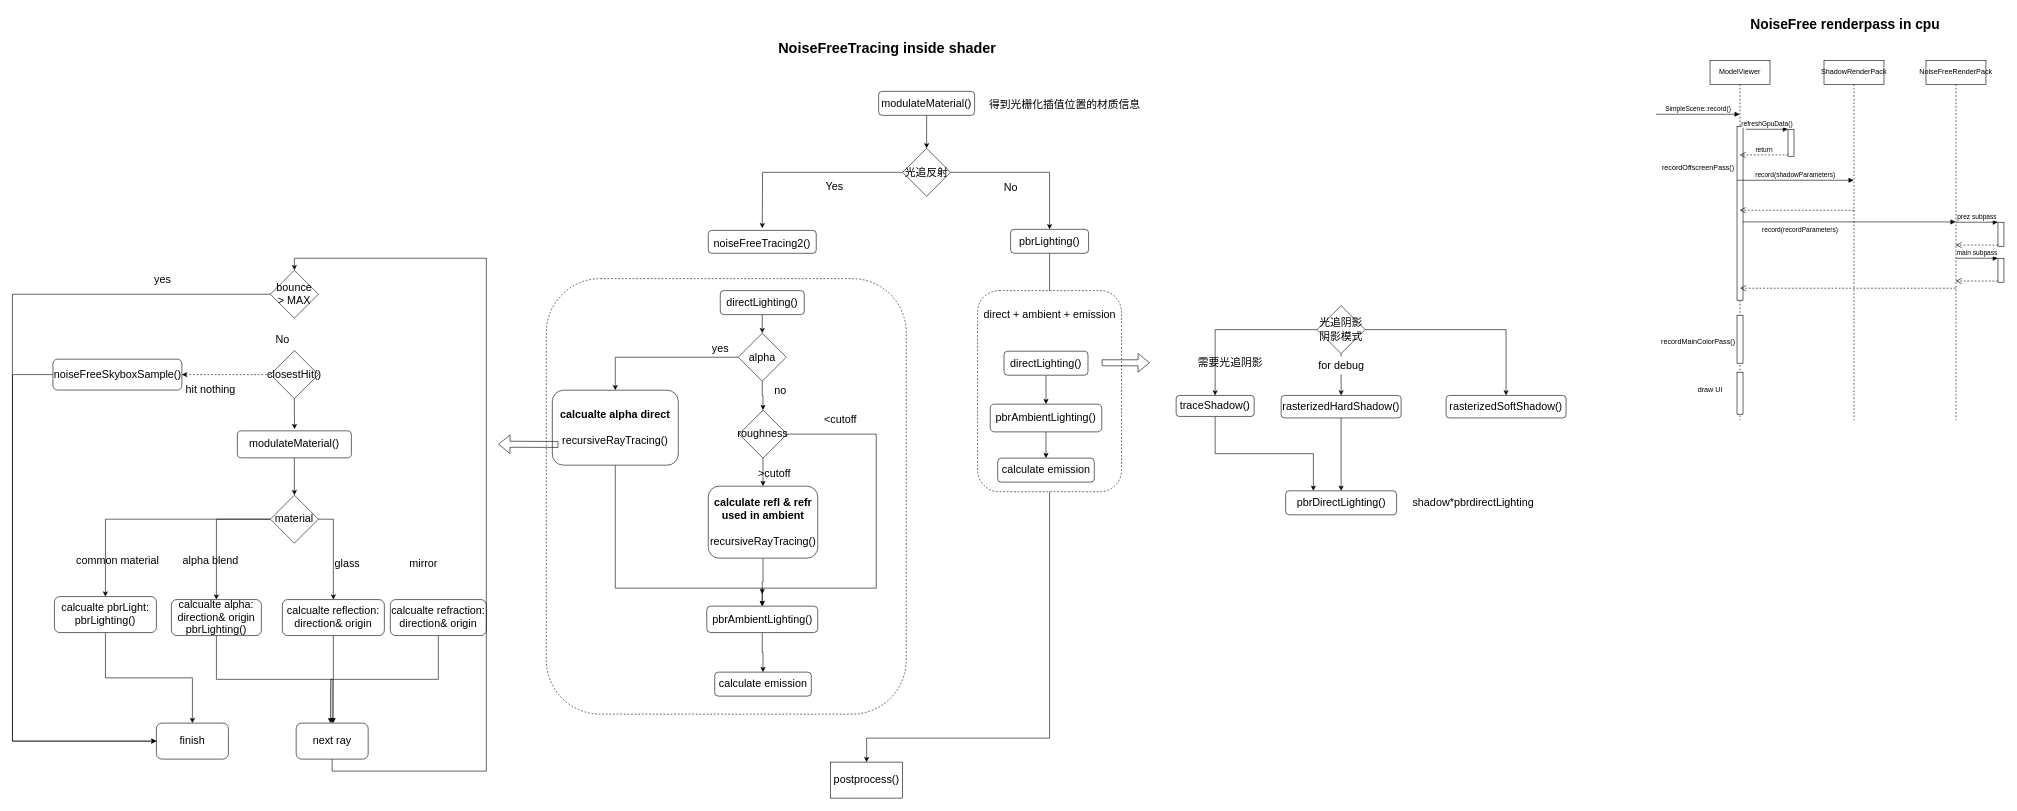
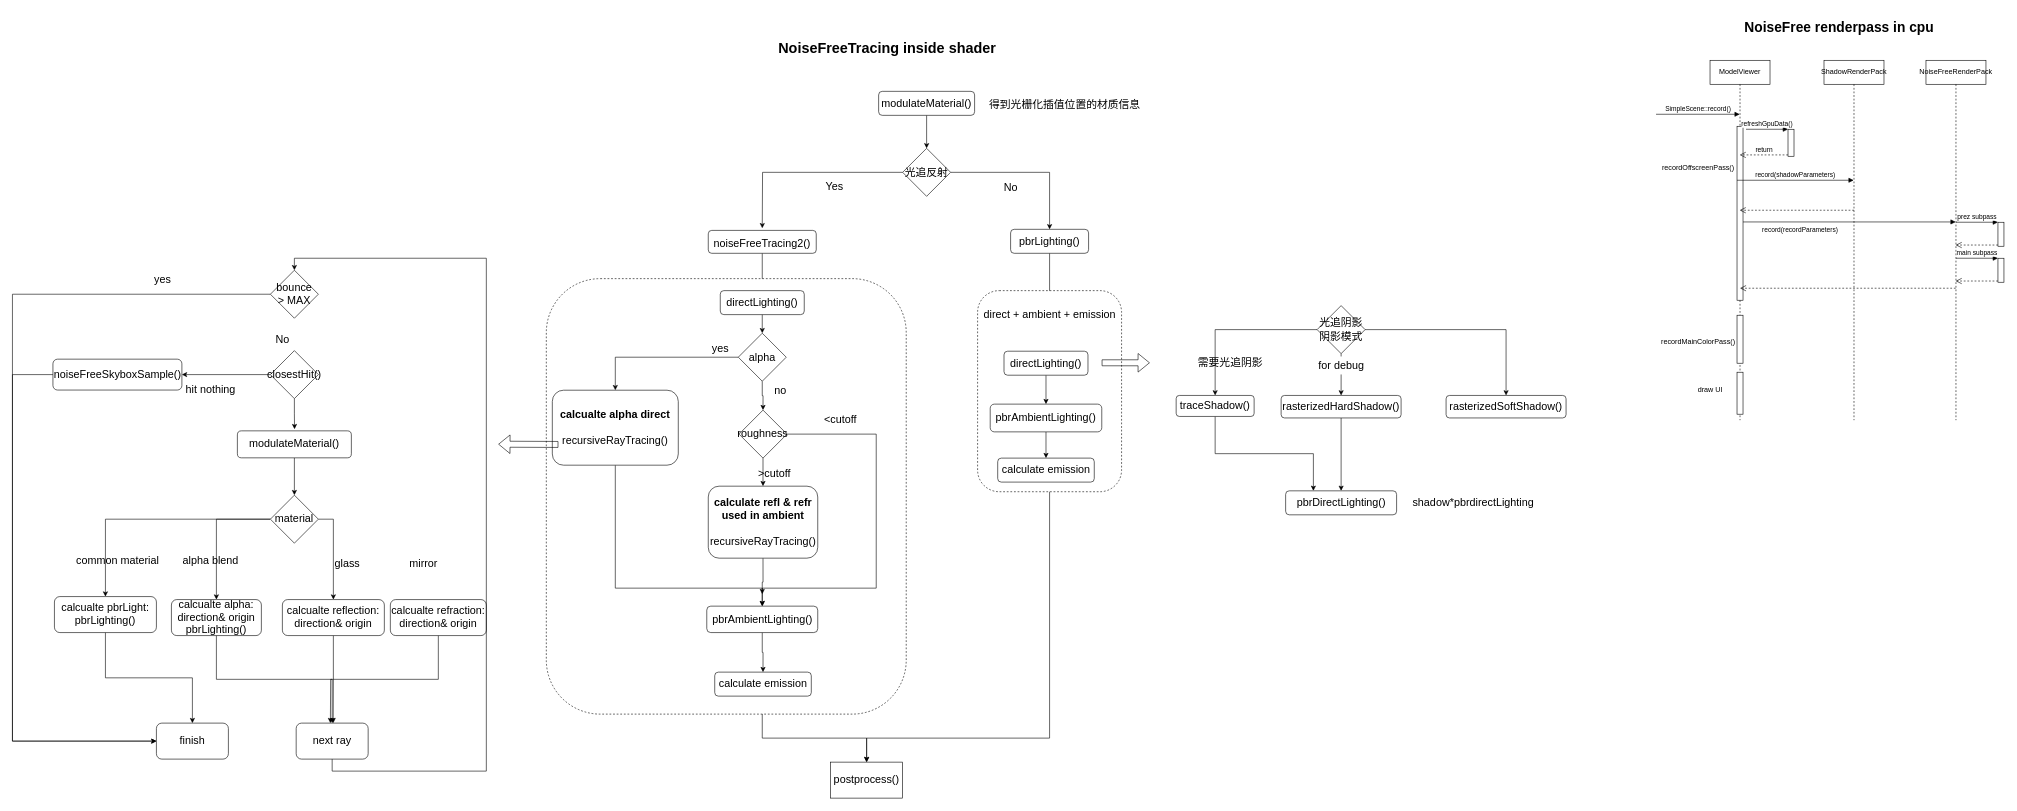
(1845, 24) -> (1839, 27)
(228, 375) -> (228, 375)
none -> (799, 738)
